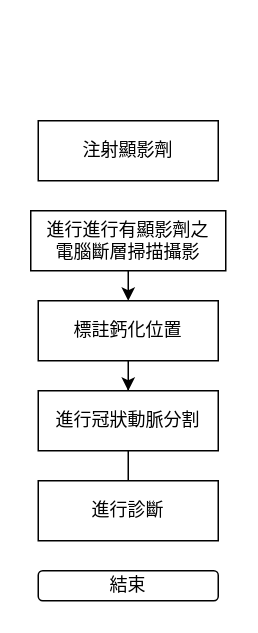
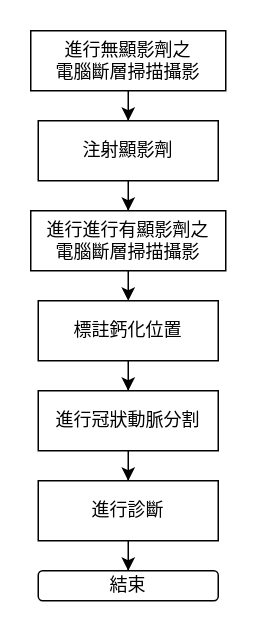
none -> (128, 61)
none -> (128, 111)
none -> (128, 201)
(128, 473) -> (128, 469)
none -> (128, 561)
